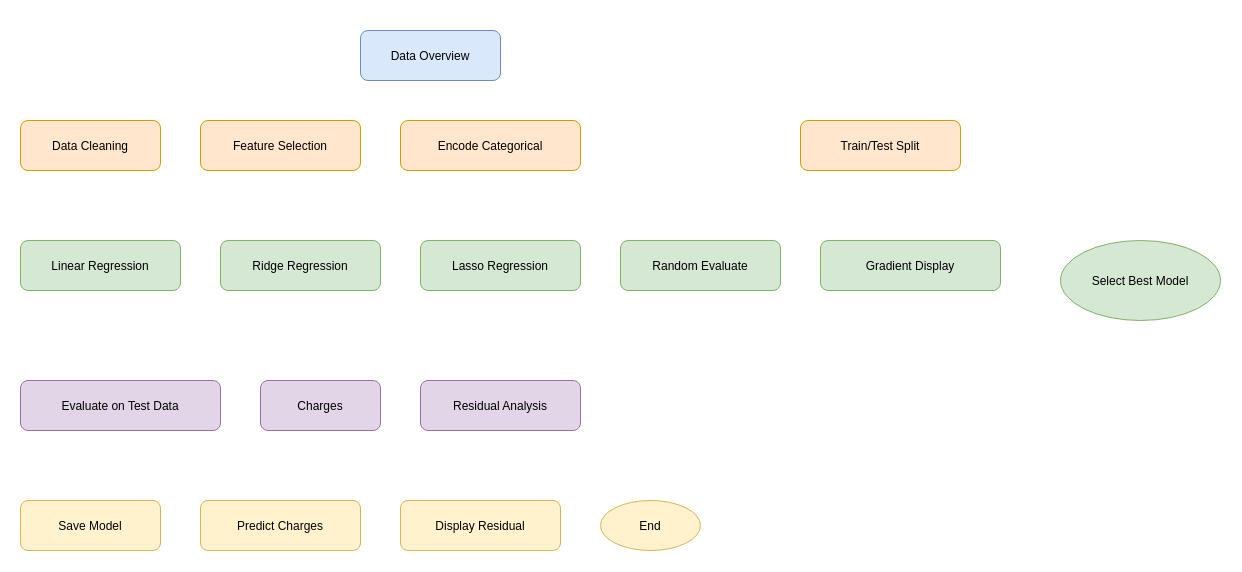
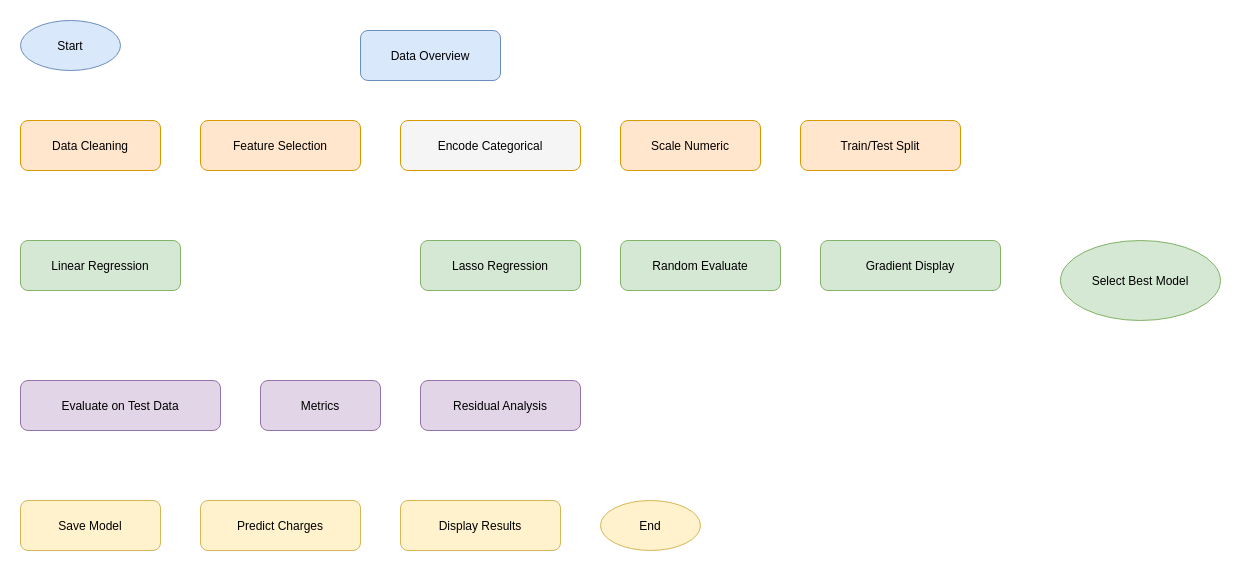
none -> (71, 46)
(491, 146) -> (491, 146)
none -> (691, 146)
(301, 266) -> none
(320, 406) -> (320, 406)
(480, 526) -> (480, 526)
